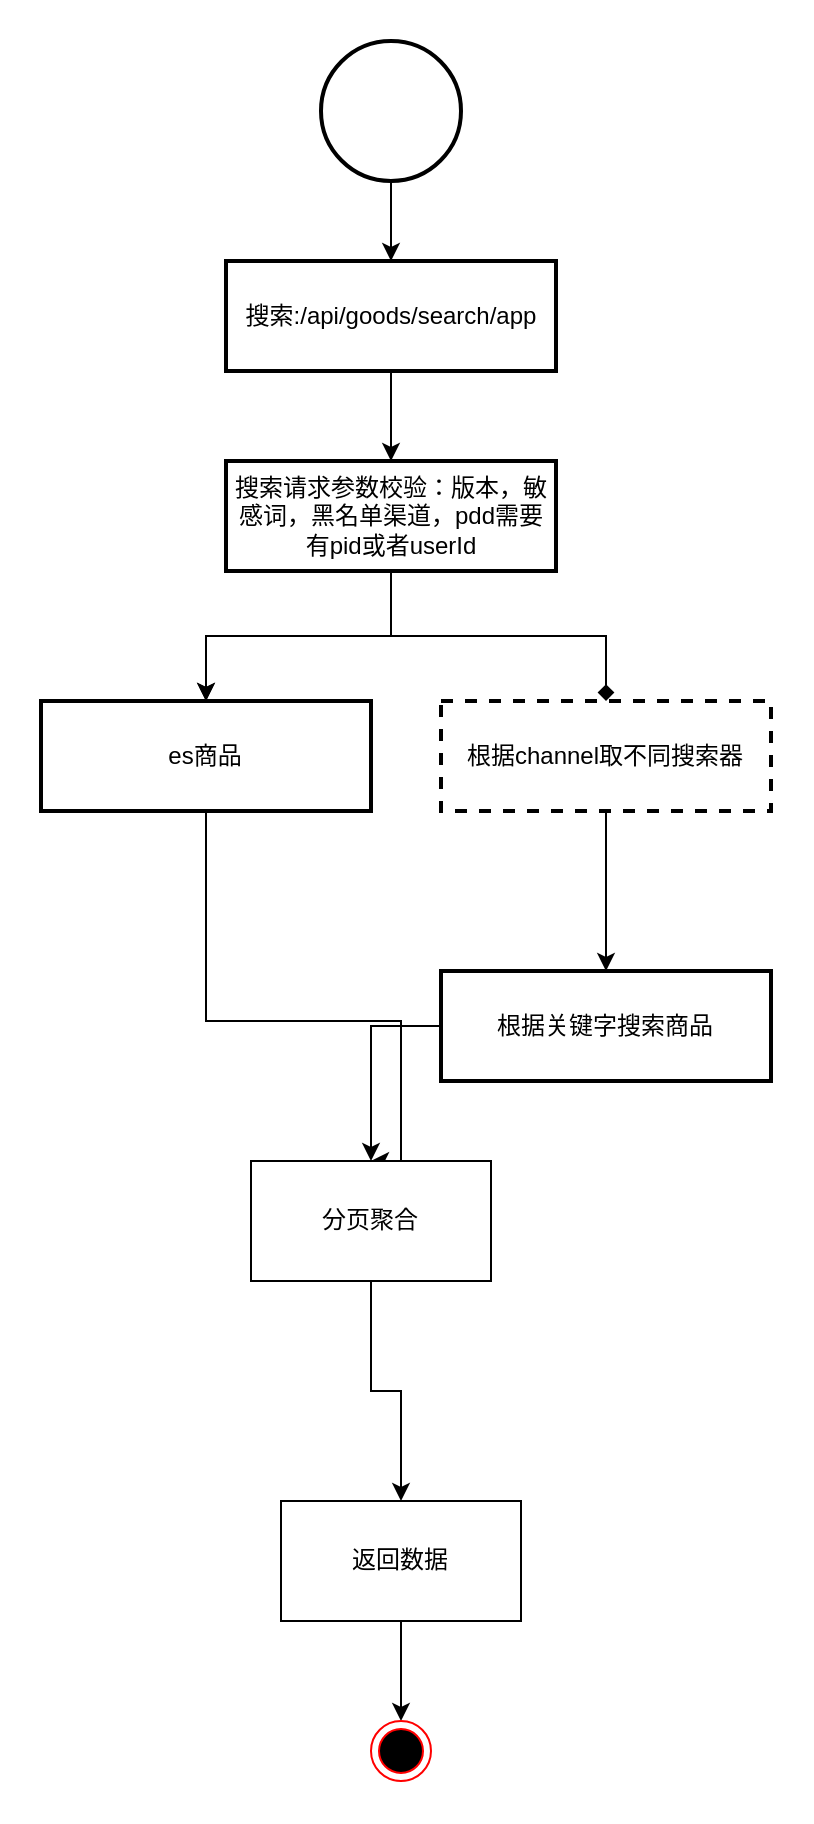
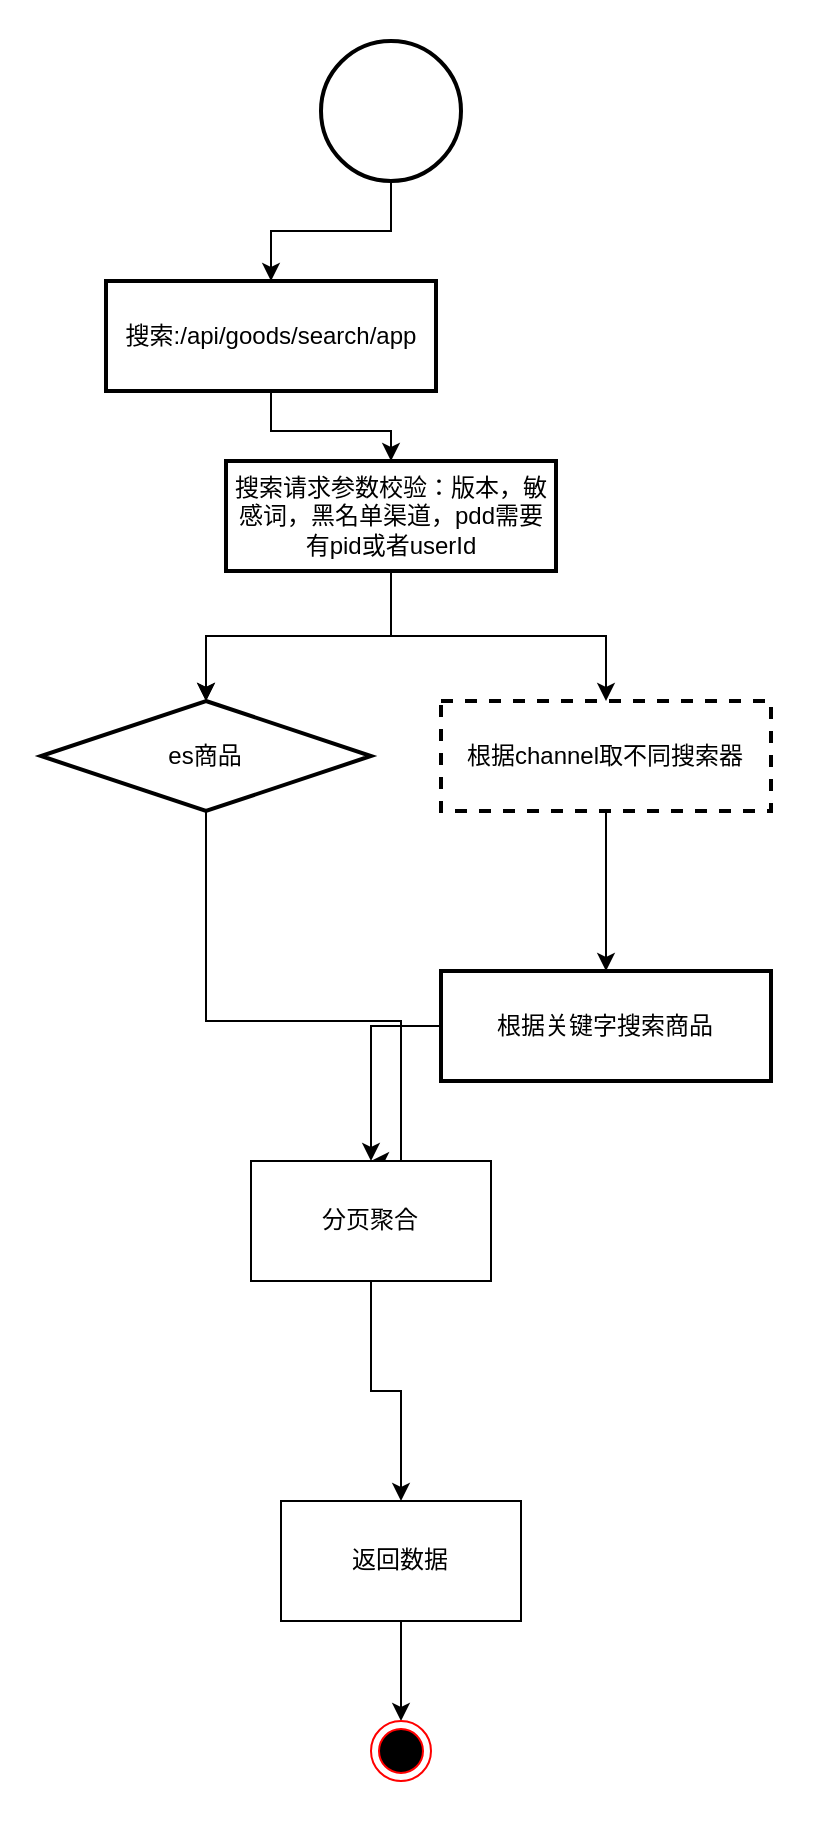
(391, 316) -> (271, 336)
(606, 685) -> (606, 686)
(206, 756) -> (206, 756)
